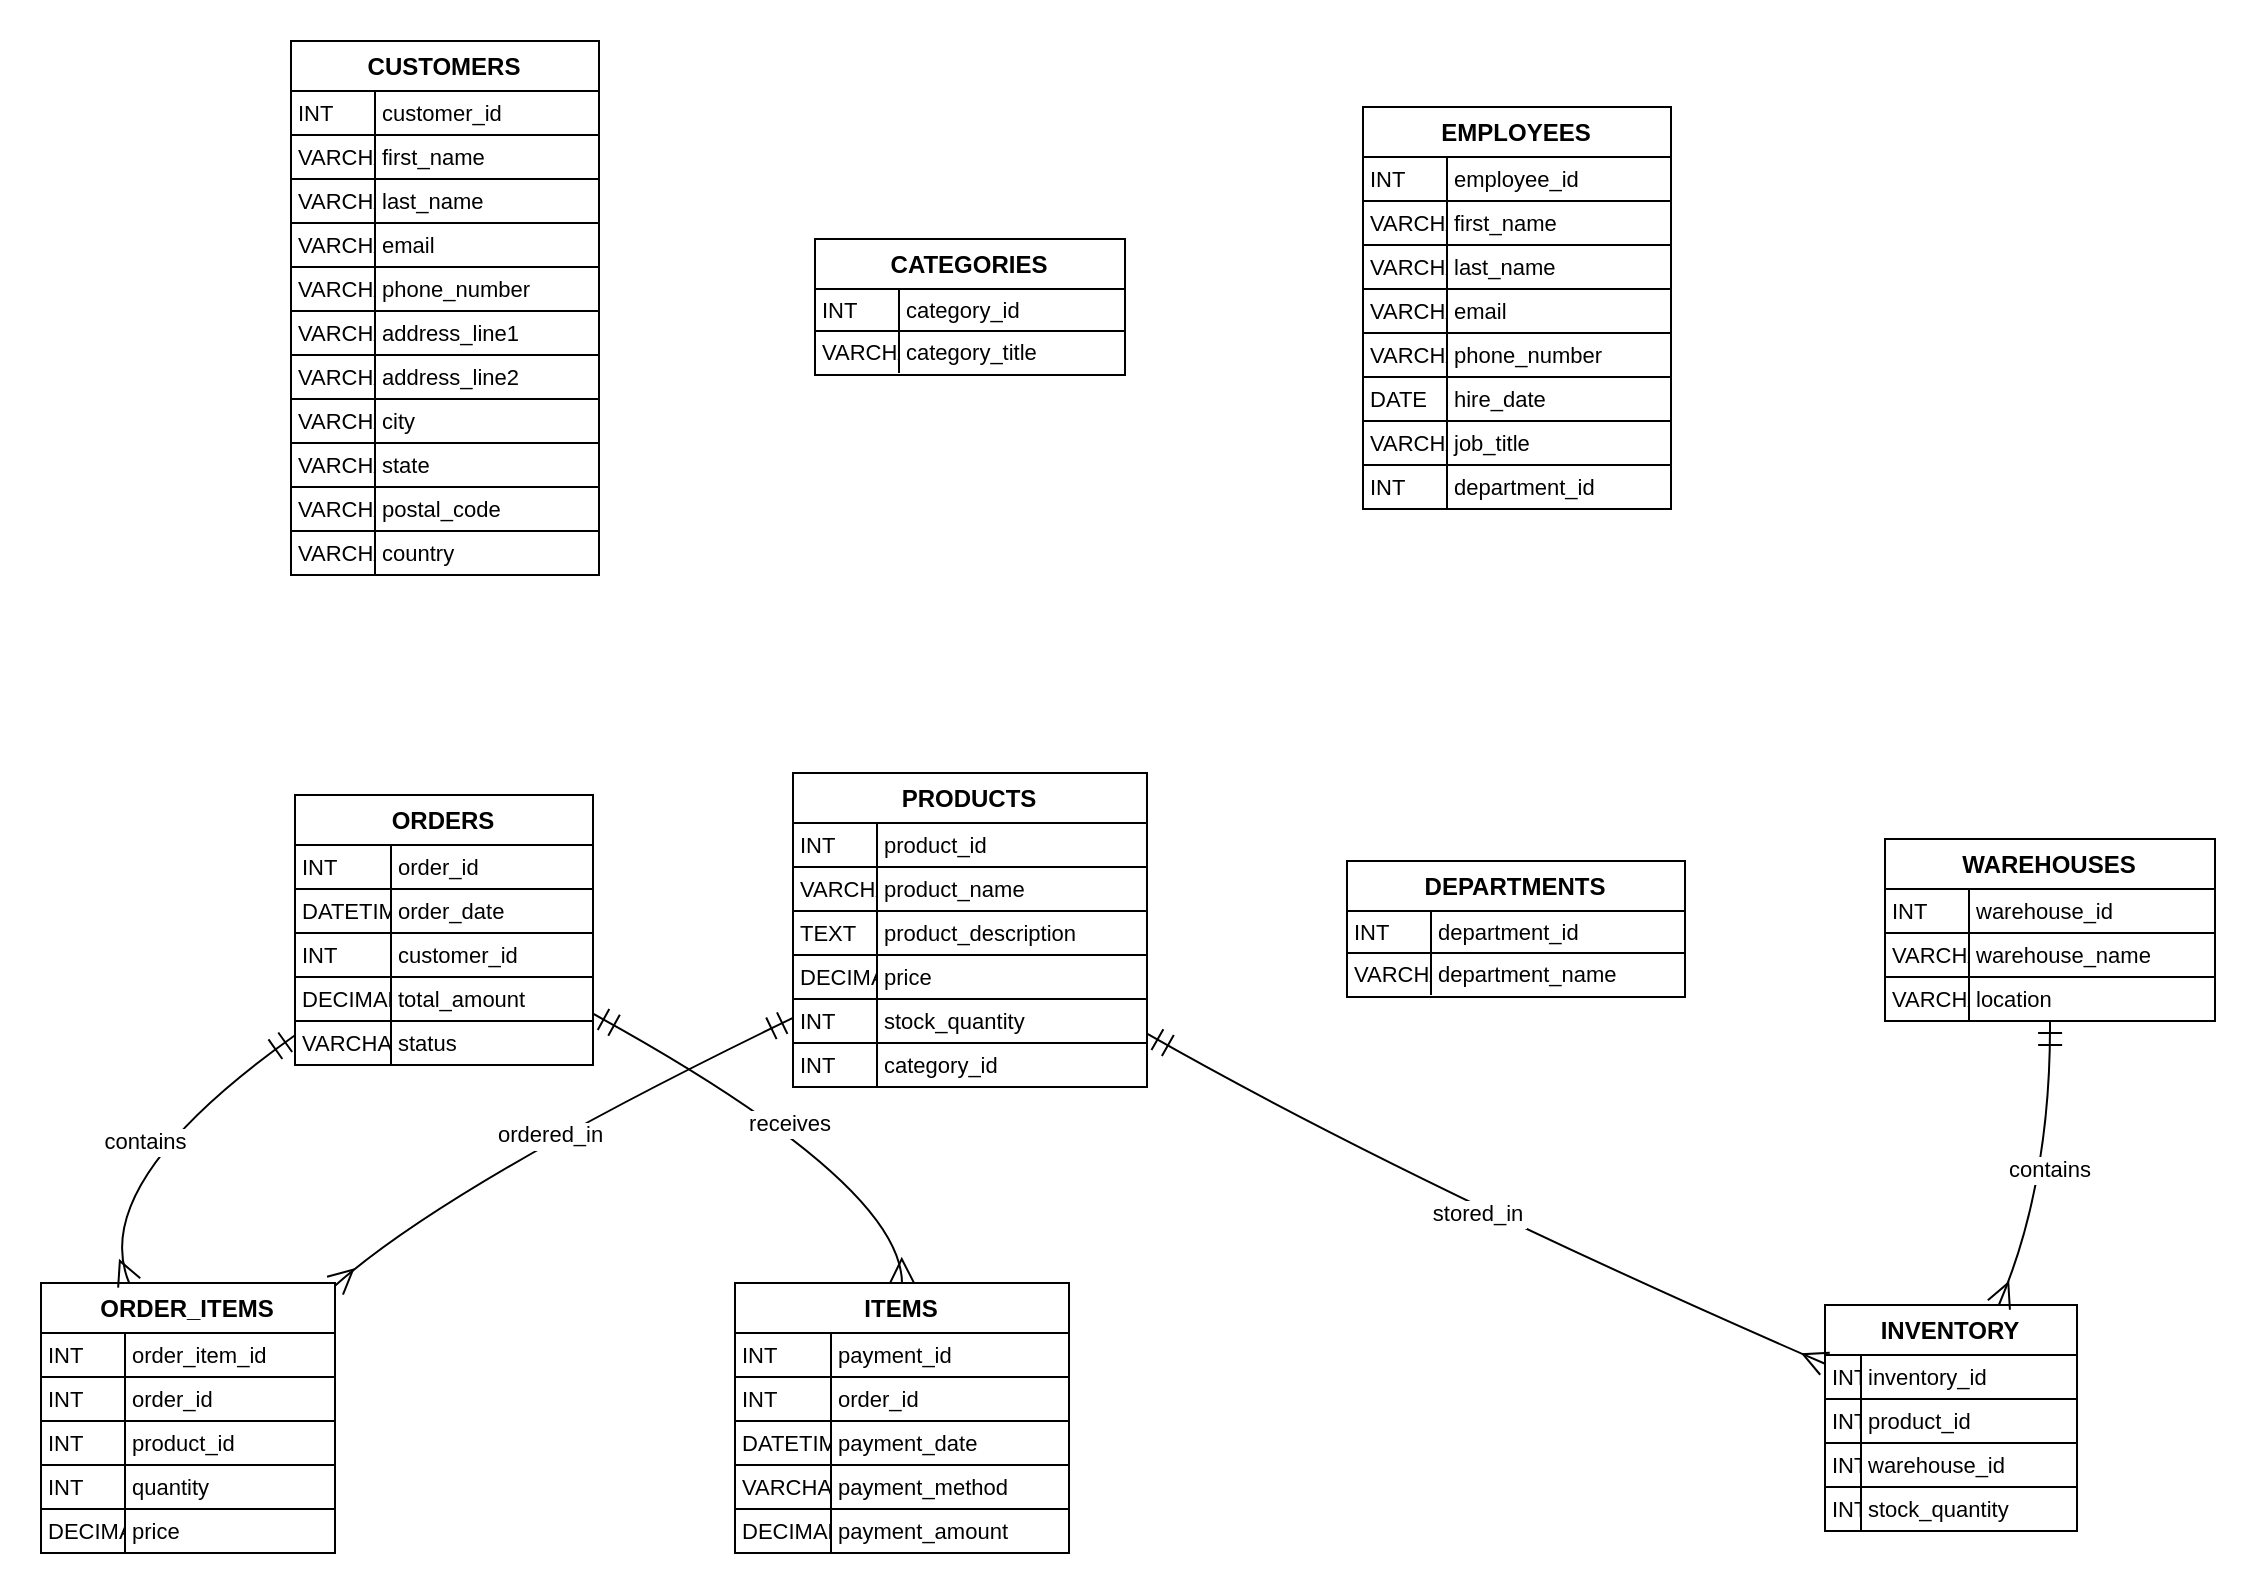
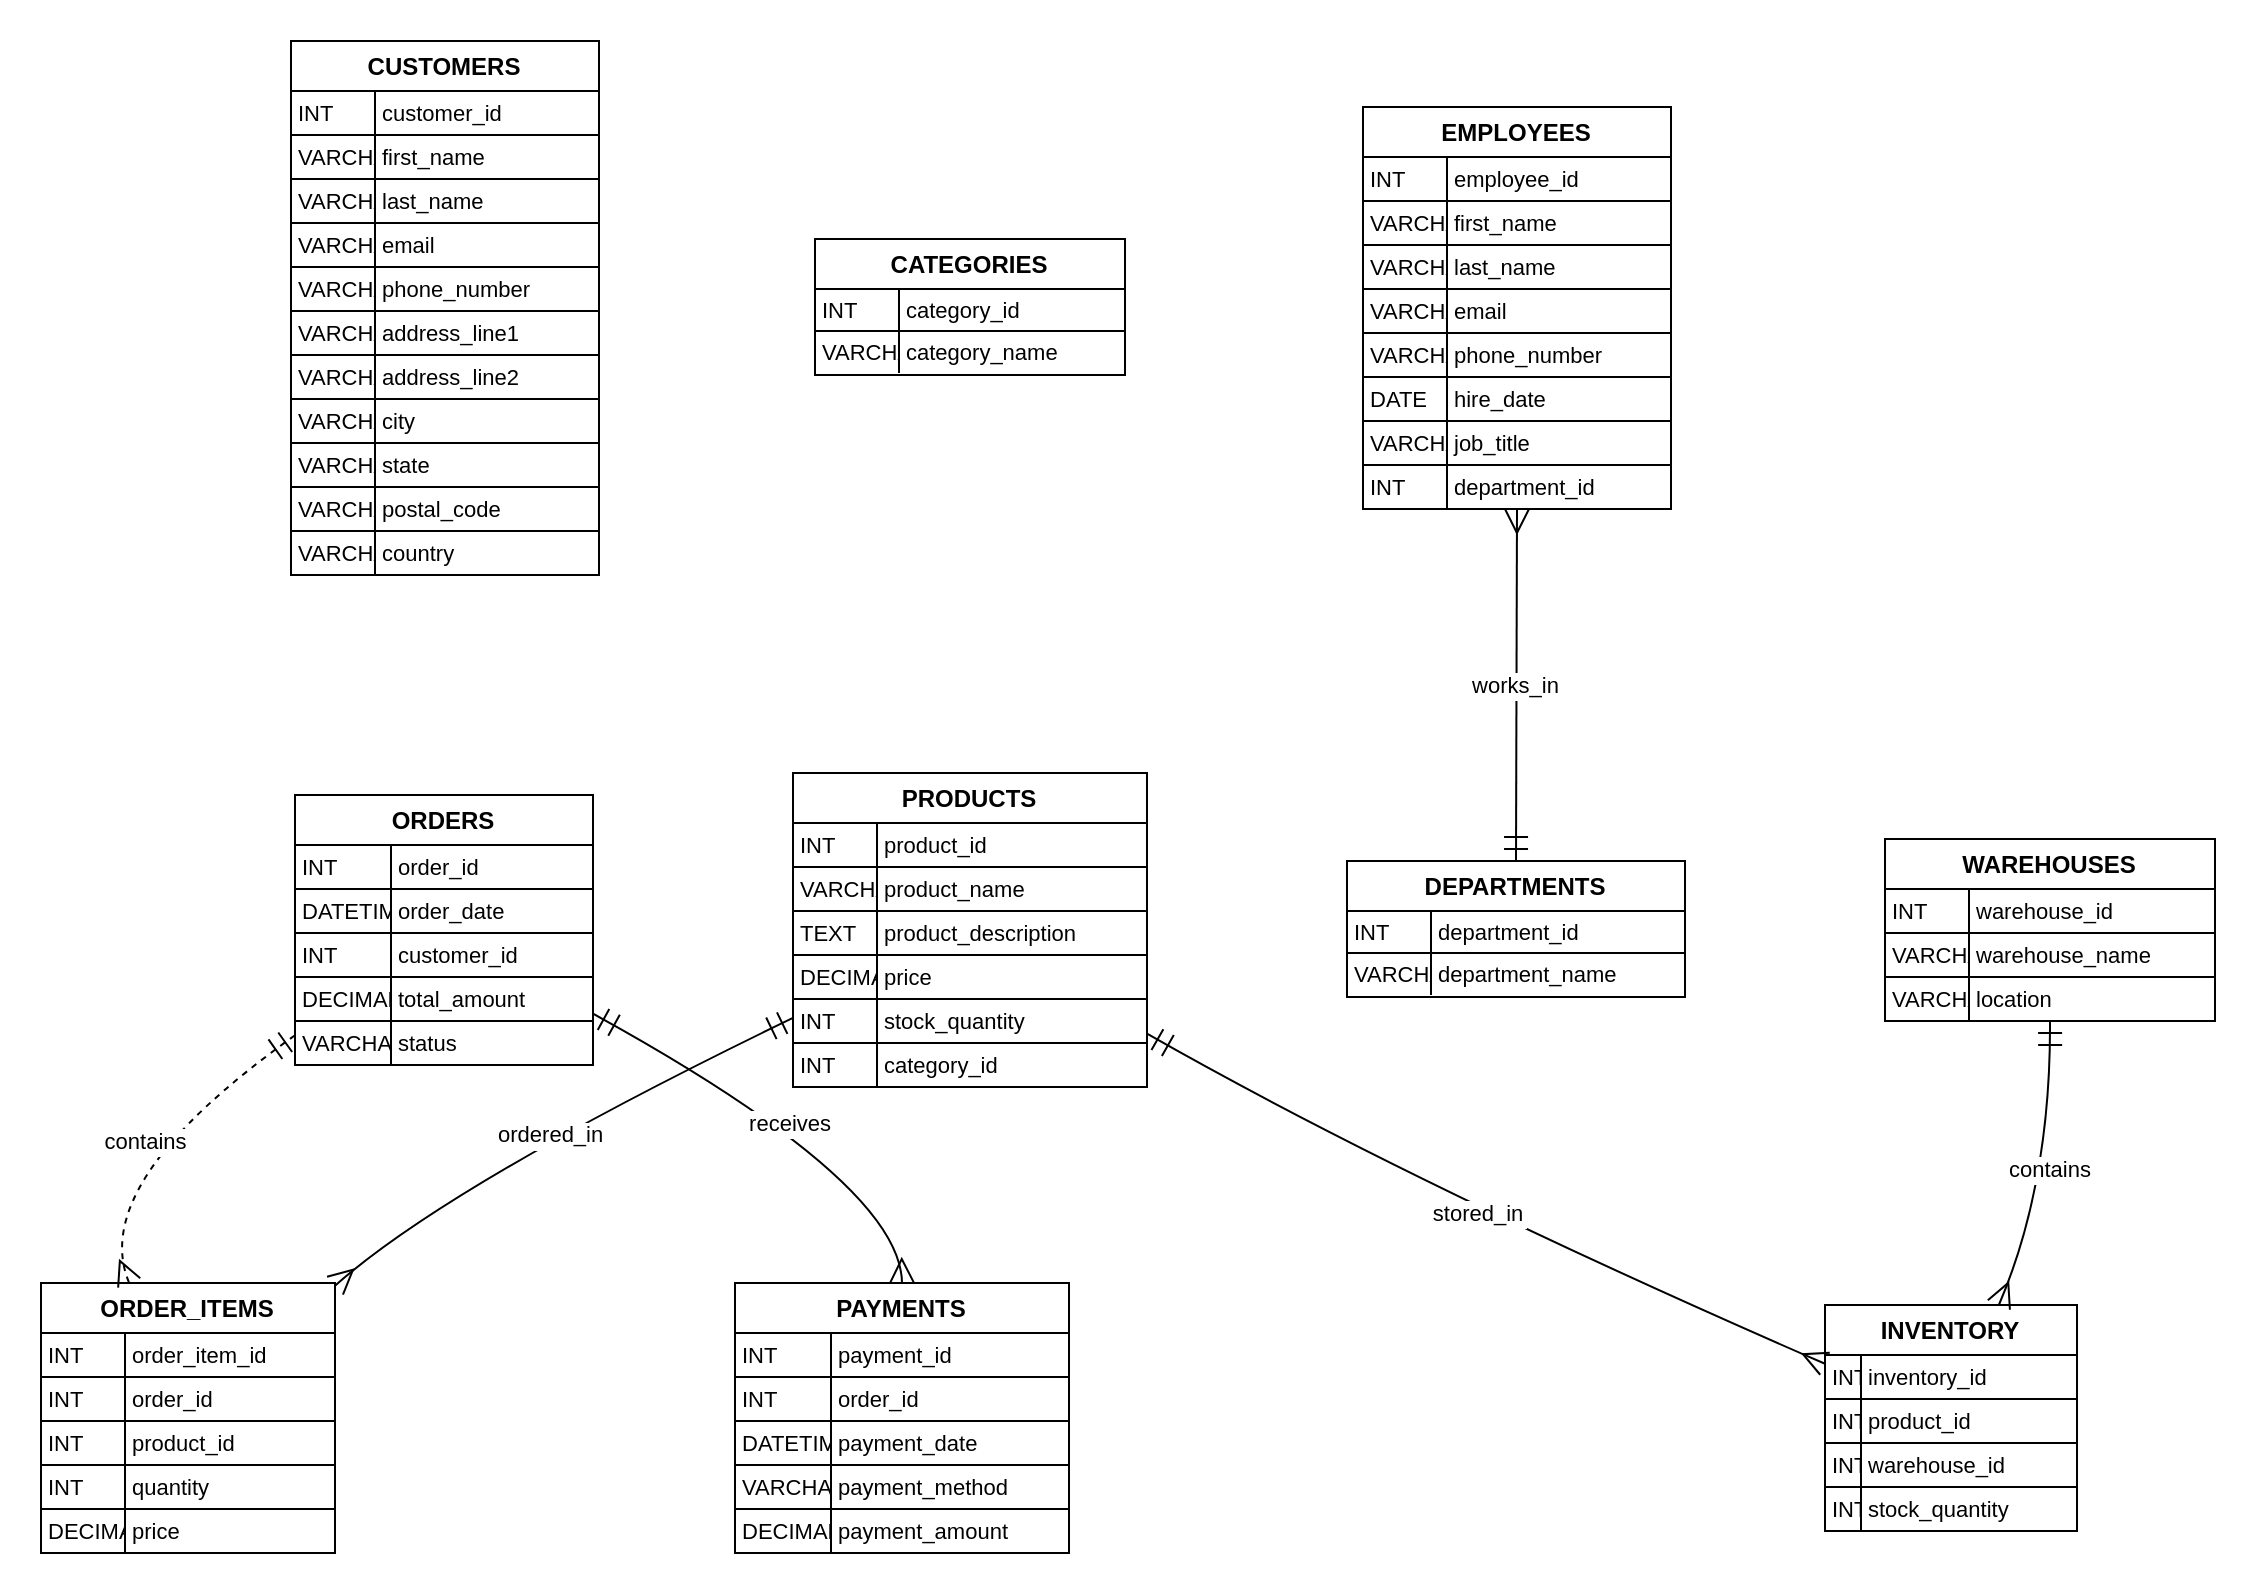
(987, 353) -> (986, 353)
none -> (1516, 688)
(236, 1081) -> (236, 1081)
(901, 1309) -> (901, 1309)
